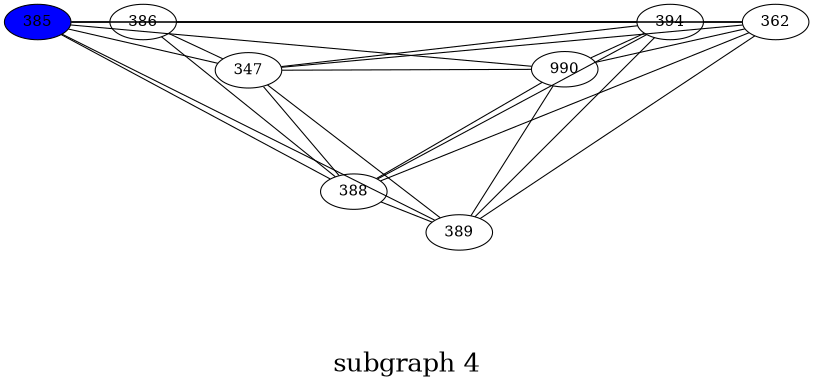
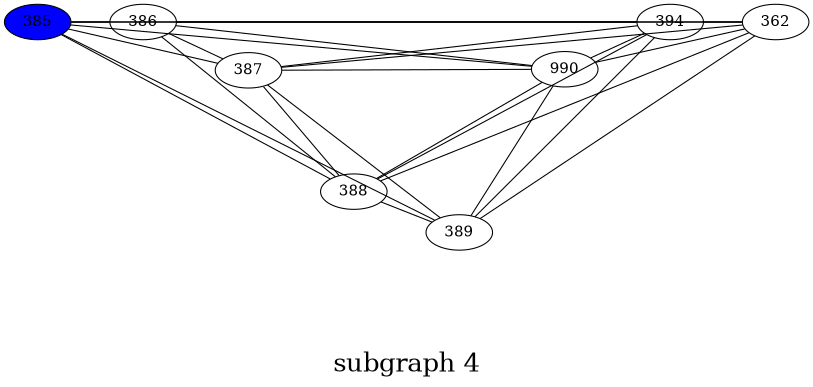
none -> (274, 37)
(248, 70) -> (248, 70)
